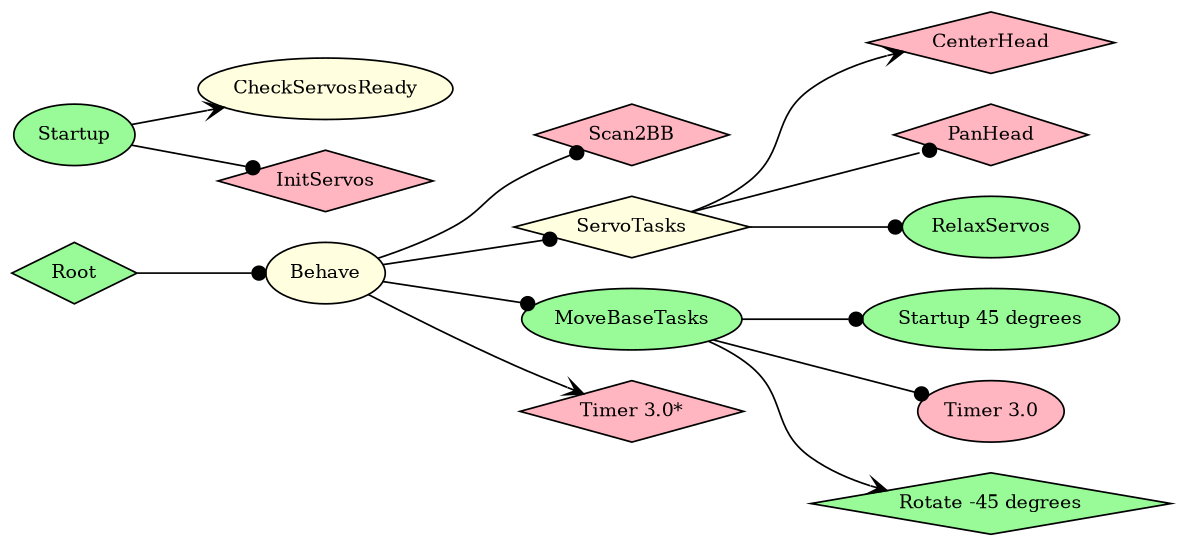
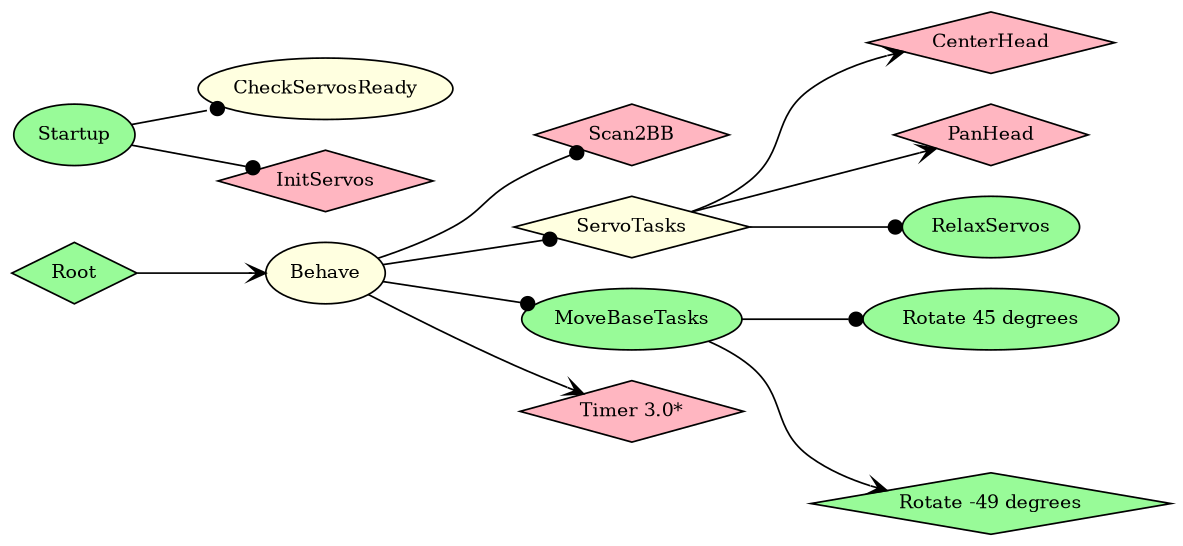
(169, 118) -> (169, 118)
(806, 182) -> (806, 182)
(195, 273) -> (195, 273)
(991, 319) -> (991, 319)
(991, 411) -> none
(991, 504) -> (991, 504)
